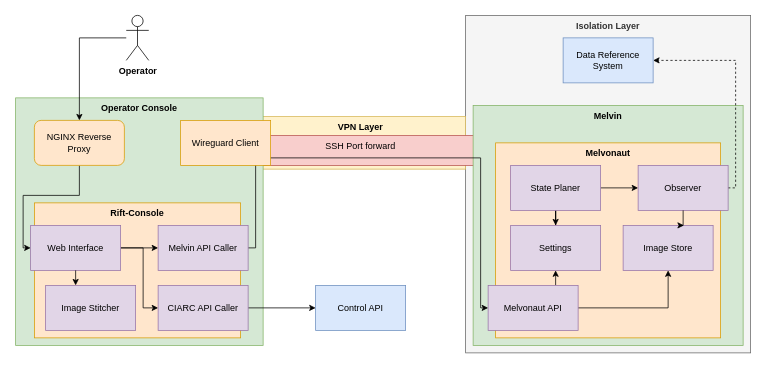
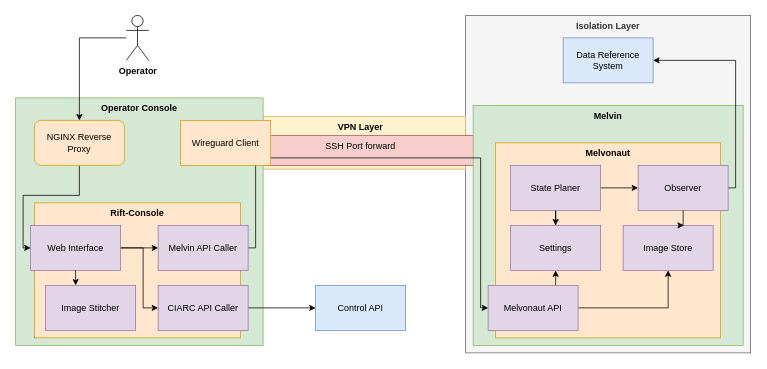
(735, 88) -> (735, 88)
